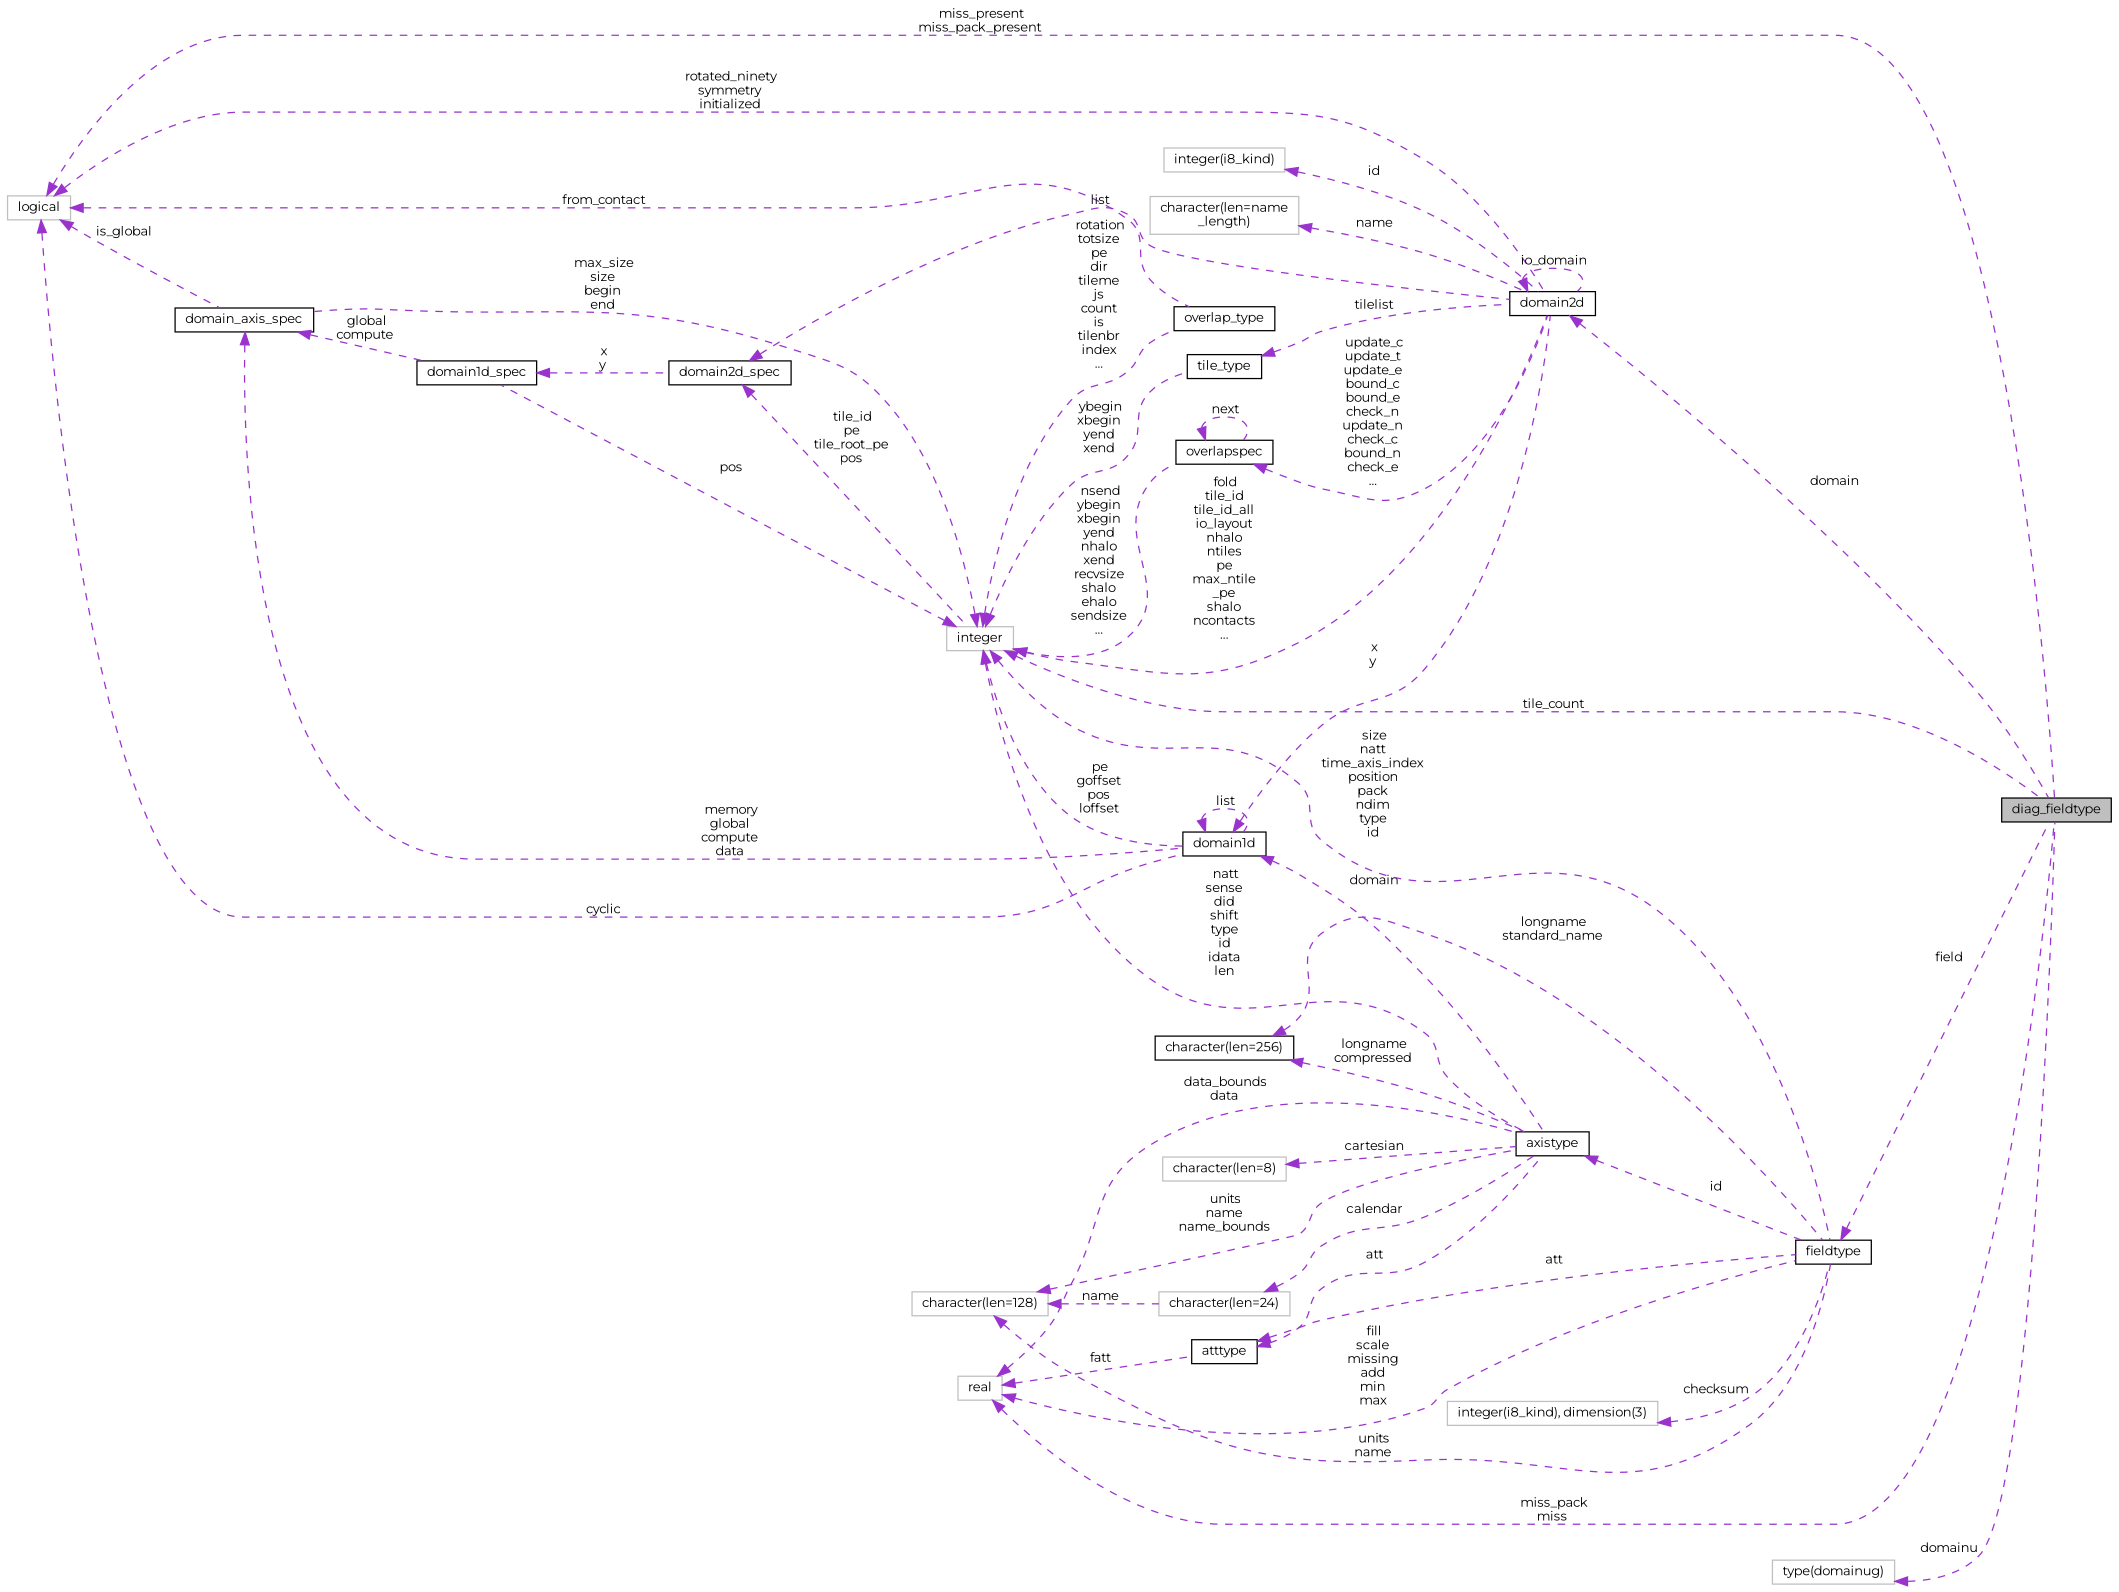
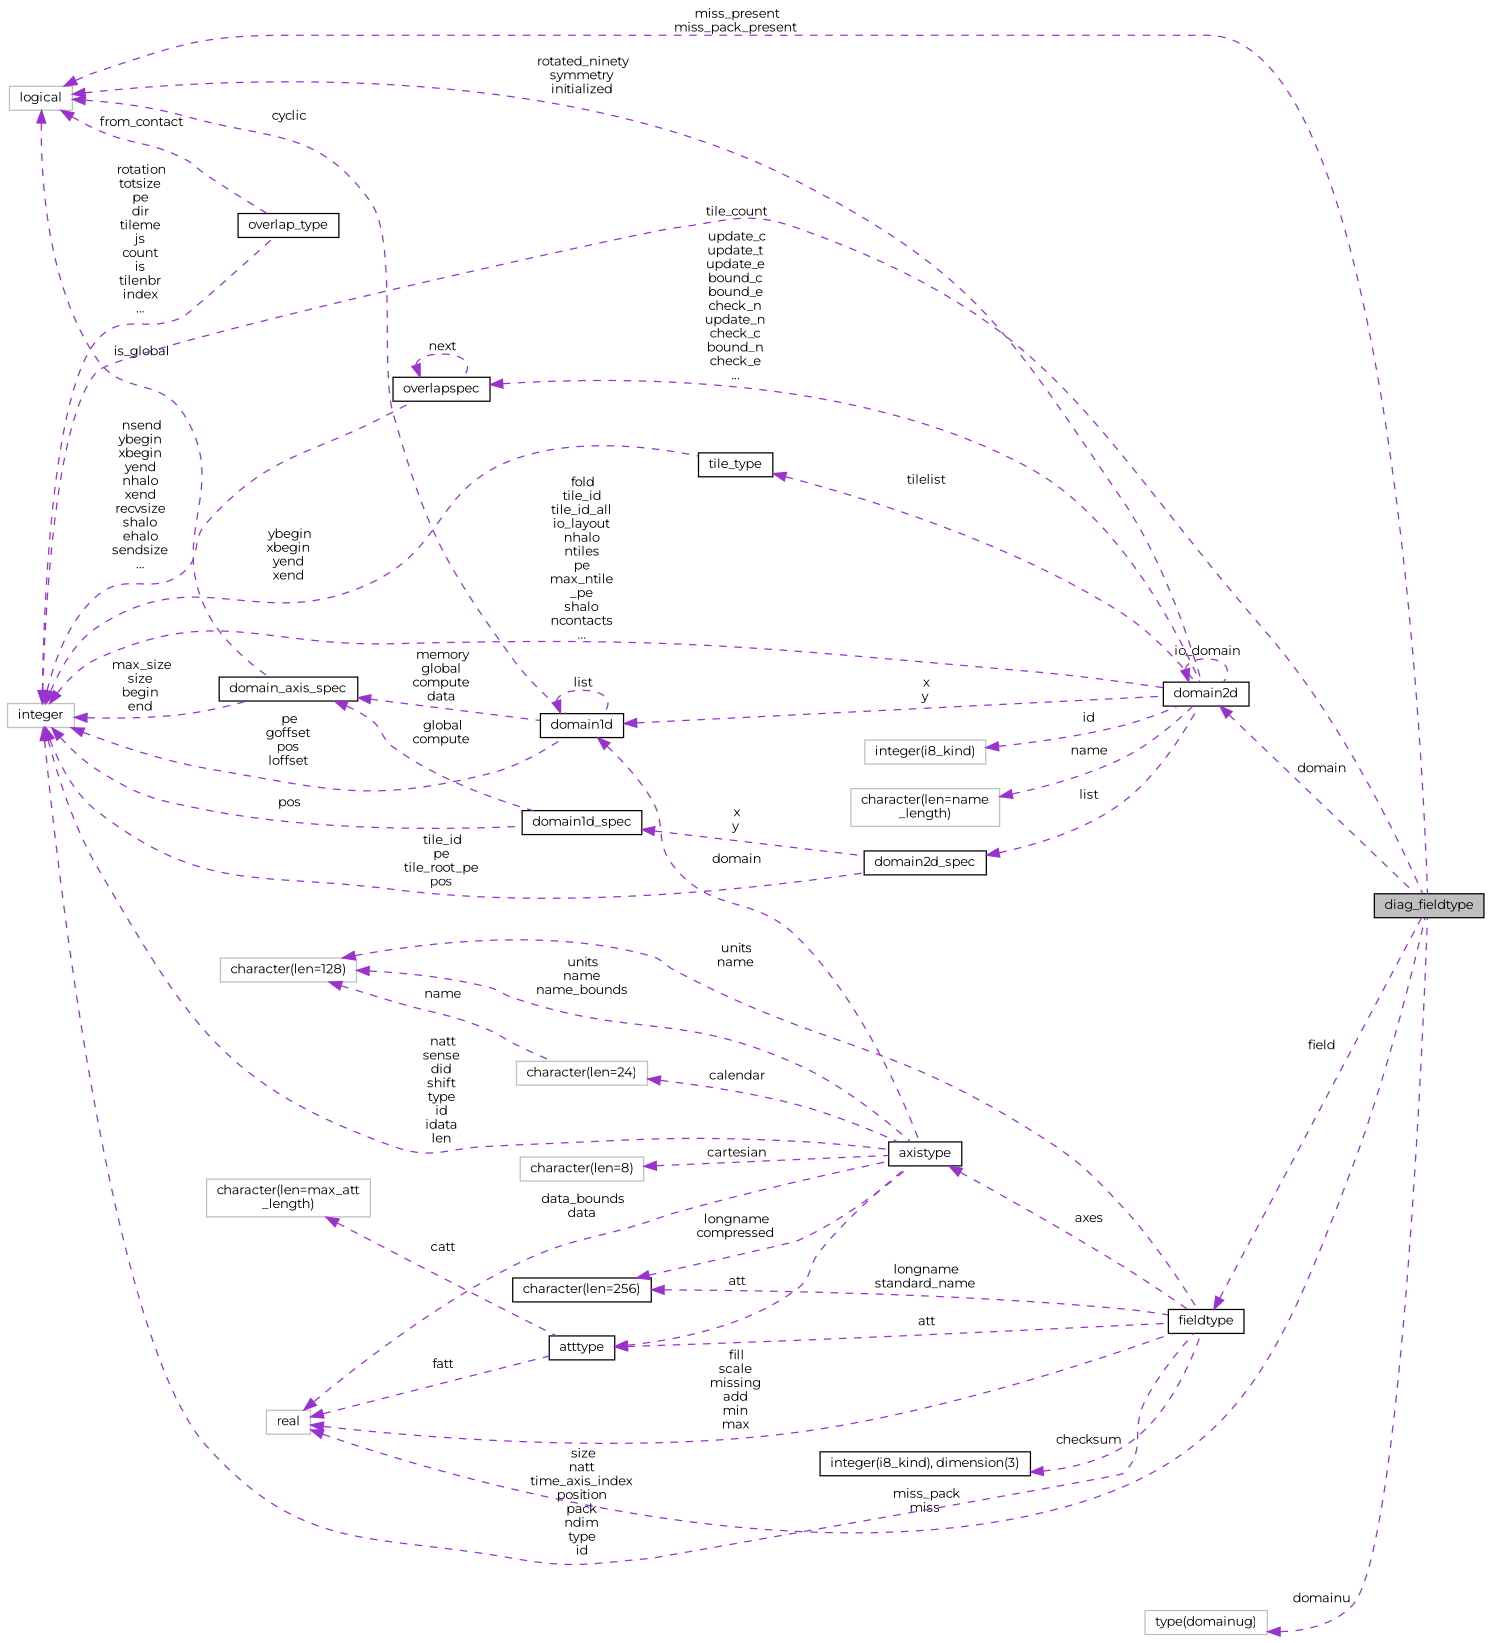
(859, 511) -> (430, 893)
(1715, 1187) -> (1088, 1219)
none -> (288, 1198)
(1553, 1413) -> (925, 1464)
